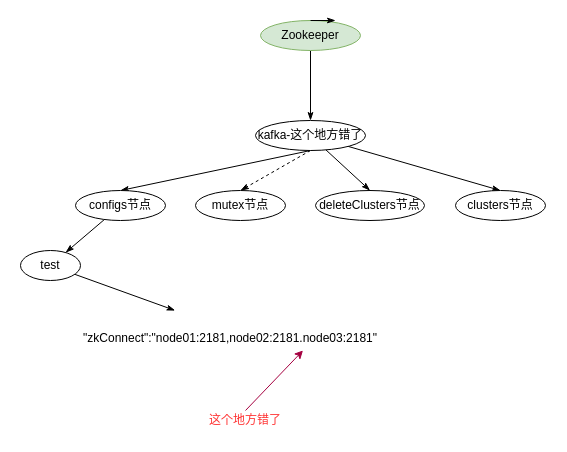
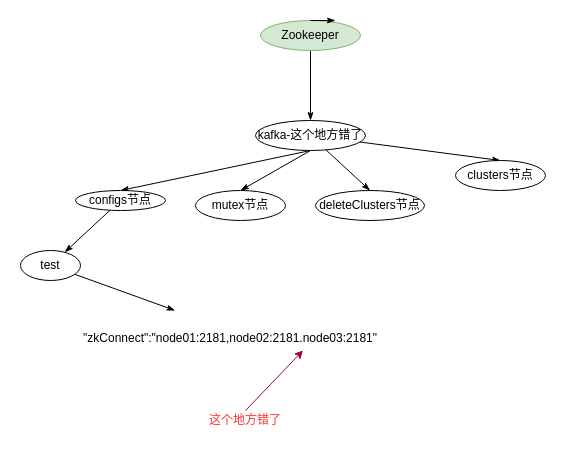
(277, 169) -> (277, 169)
(121, 206) -> (121, 201)
(501, 206) -> (501, 176)
